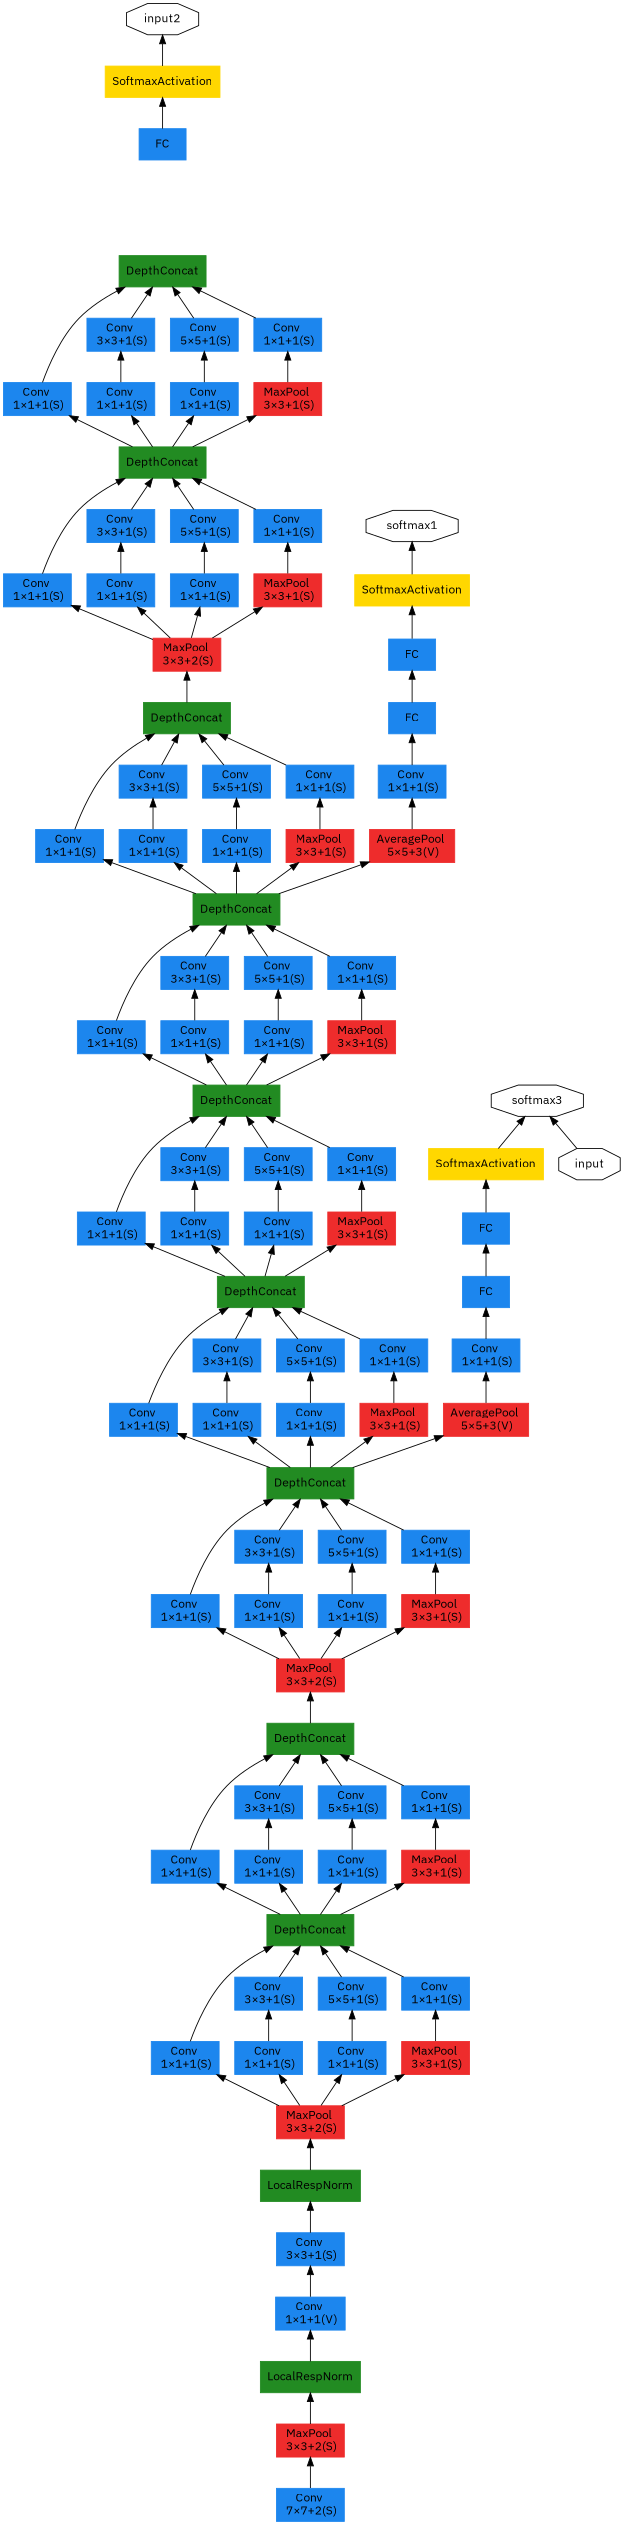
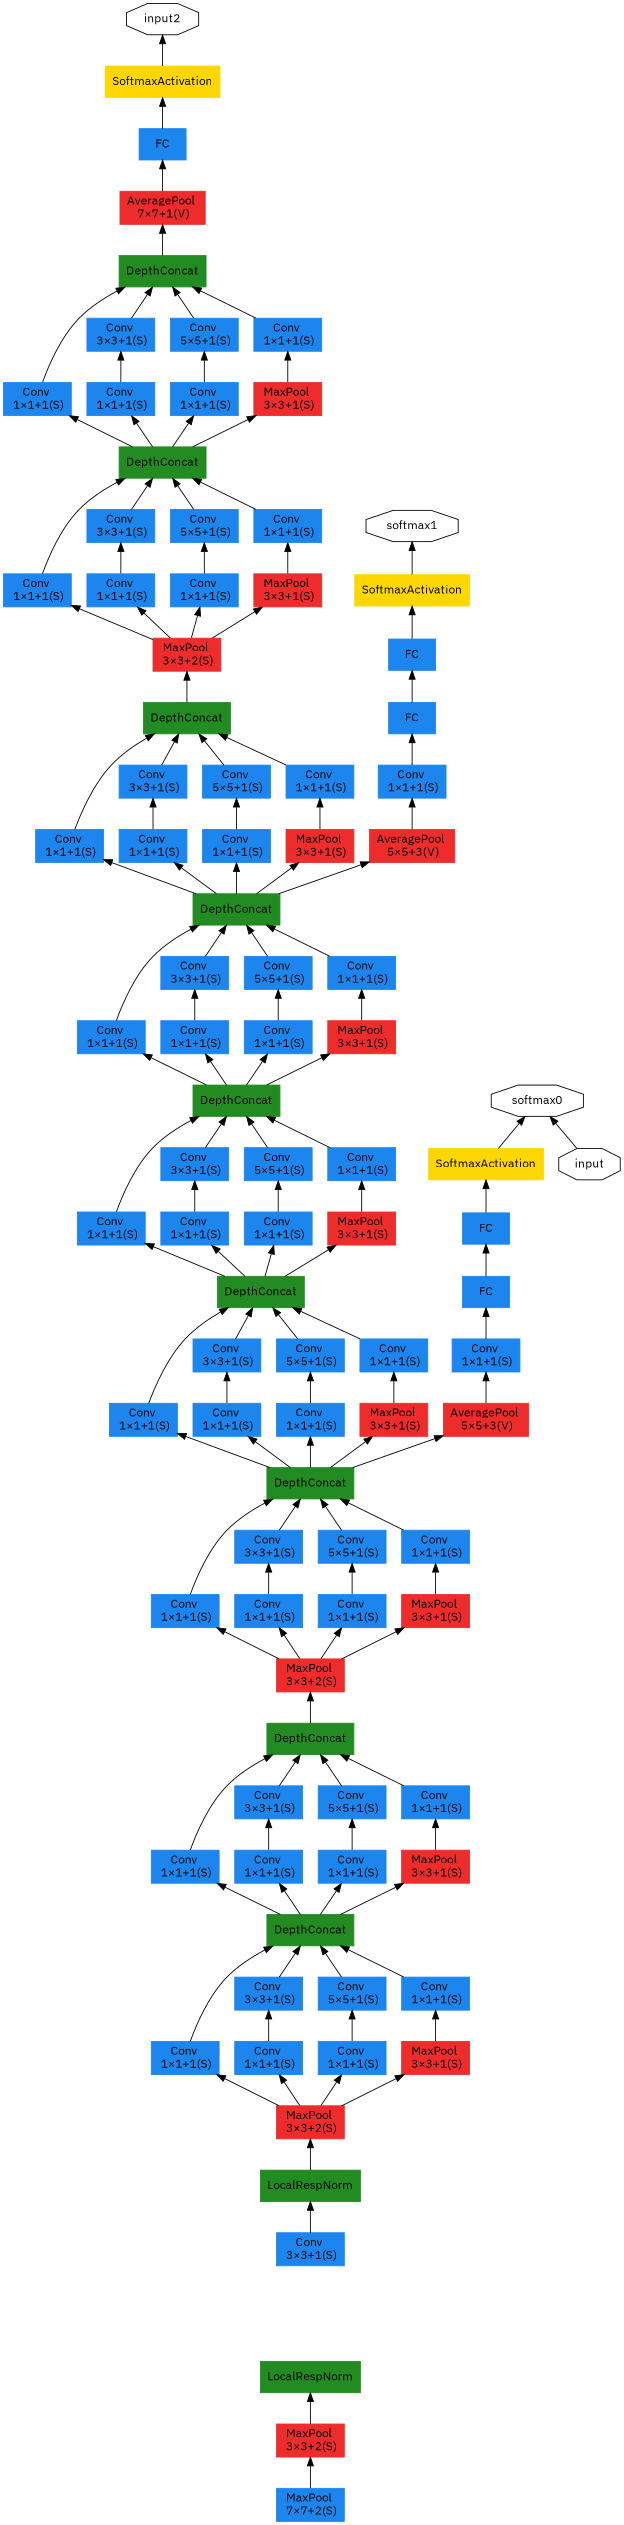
none -> (163, 208)
(537, 1101) -> (537, 1101)
(310, 2314) -> none
(310, 2505) -> (310, 2505)
